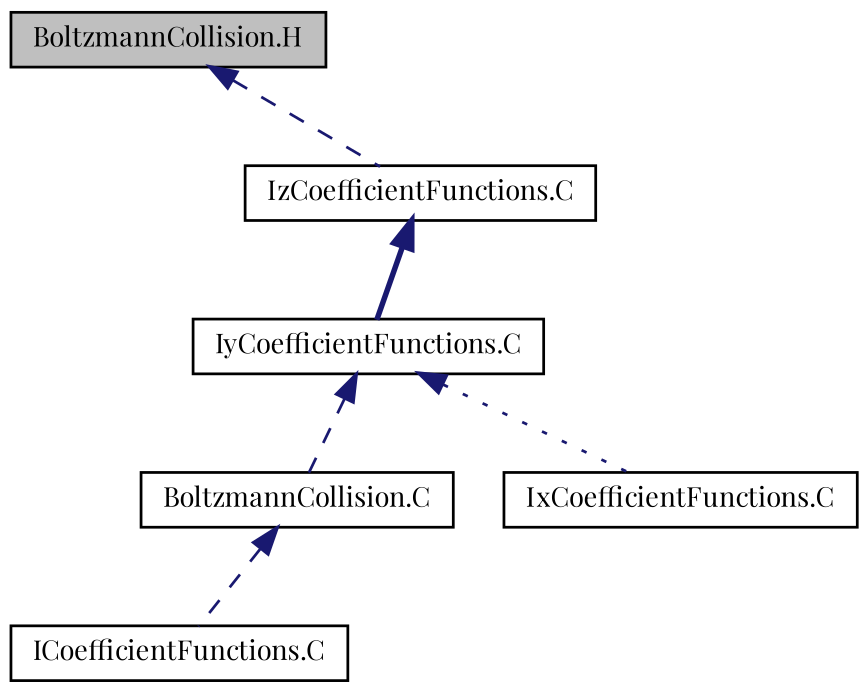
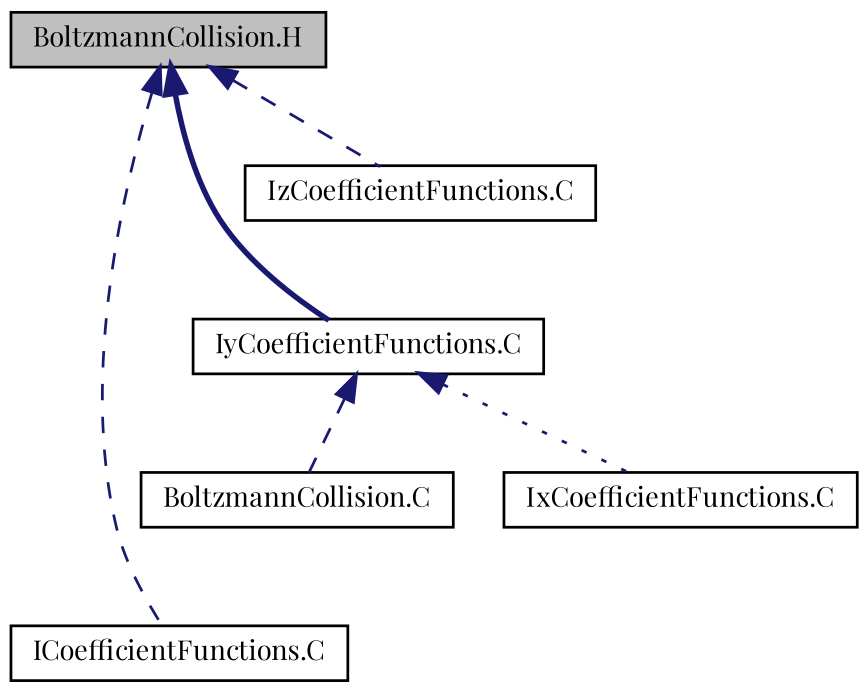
(390, 283) -> (224, 226)
(229, 588) -> (104, 363)
